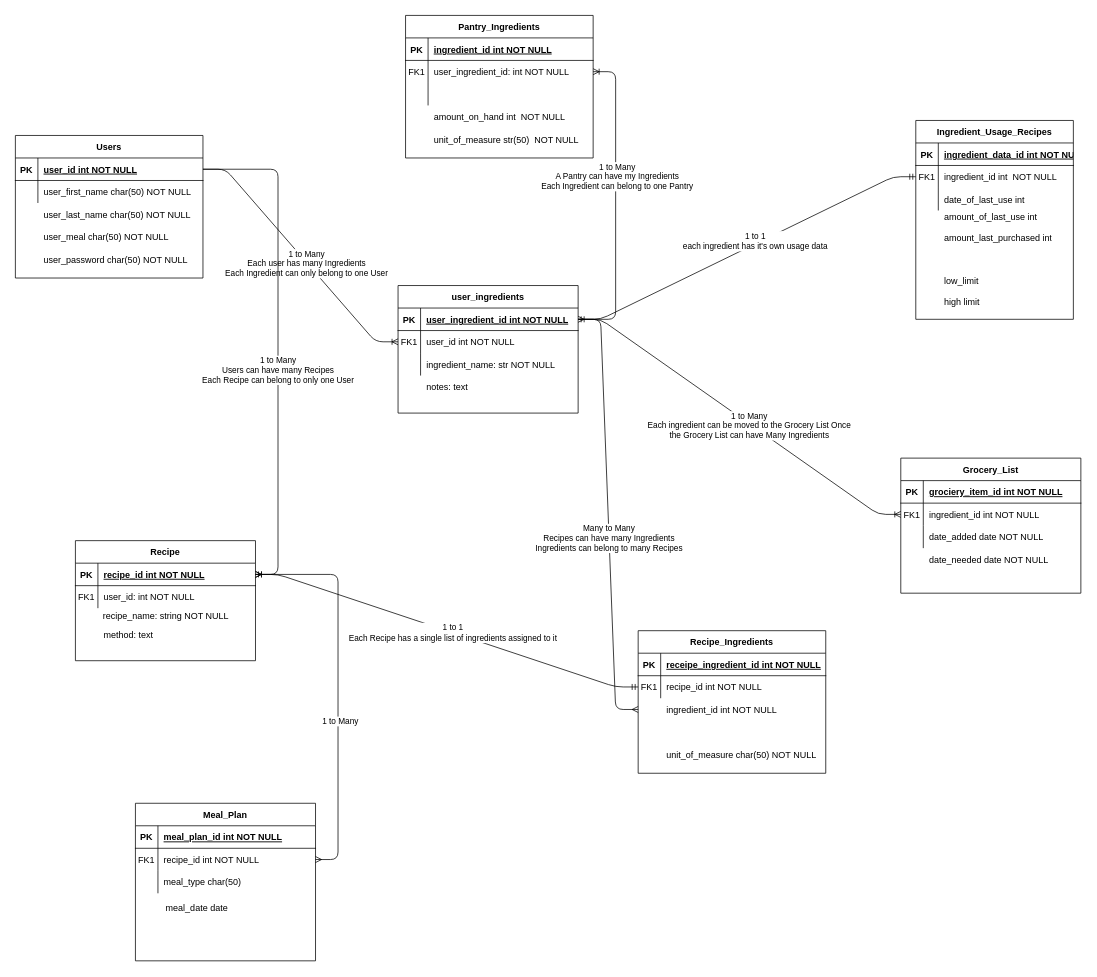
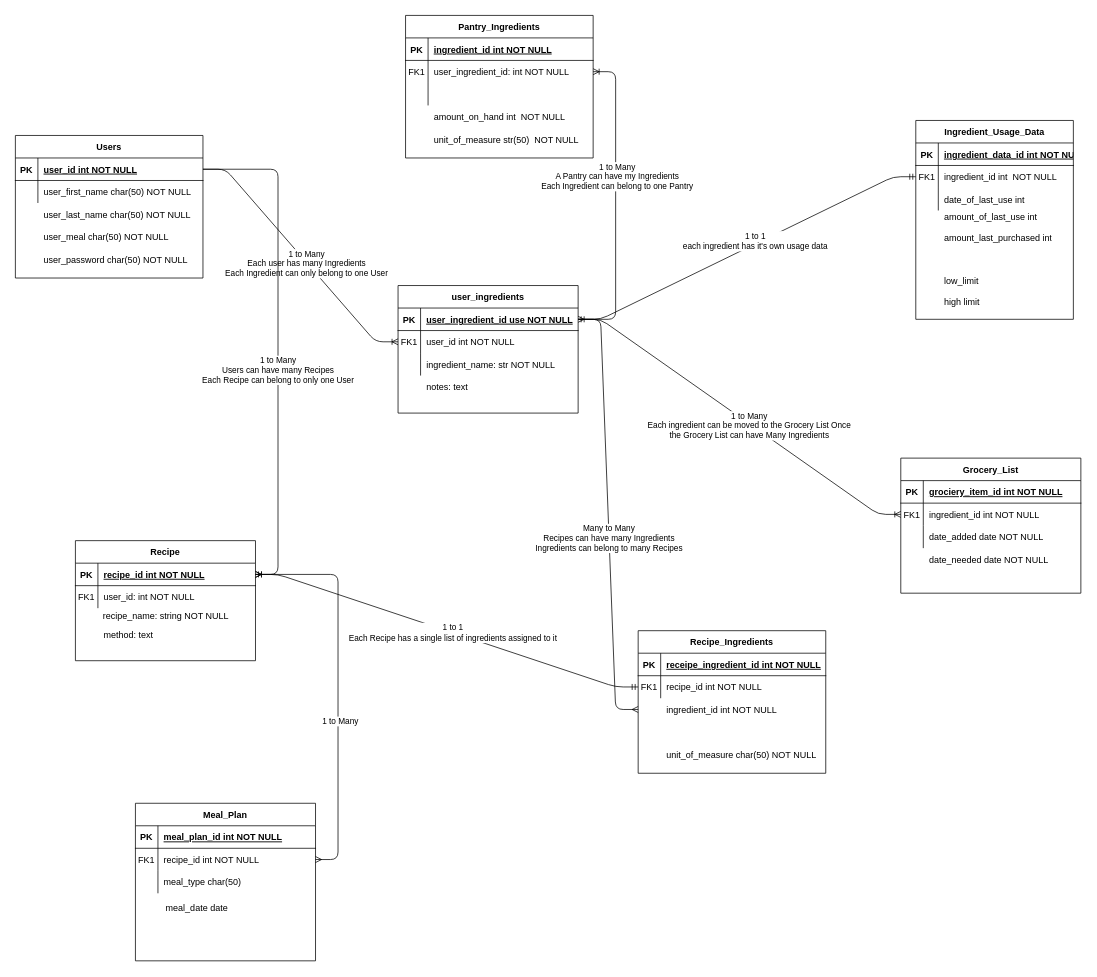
(994, 132) -> (994, 132)
(497, 320) -> (498, 320)
